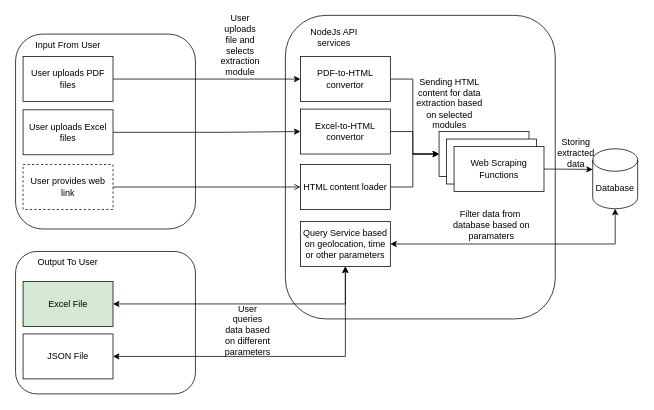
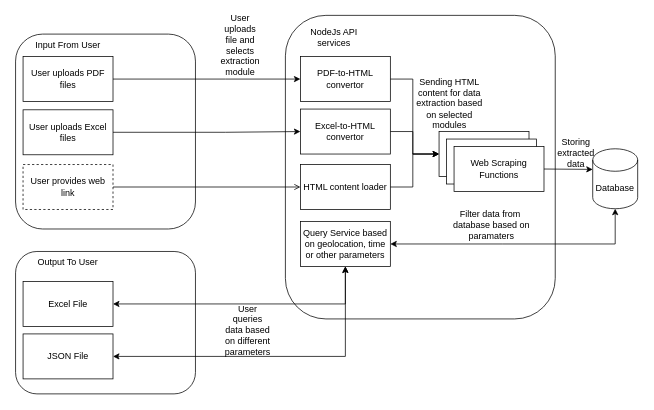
(68, 304) -> (68, 304)
